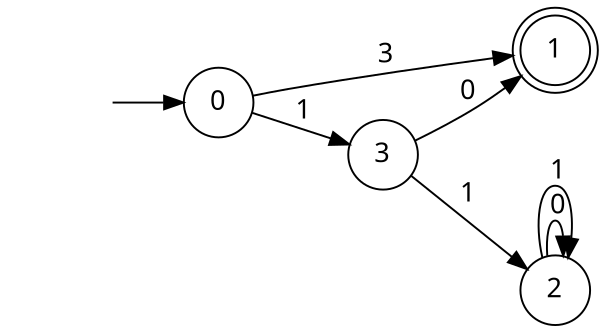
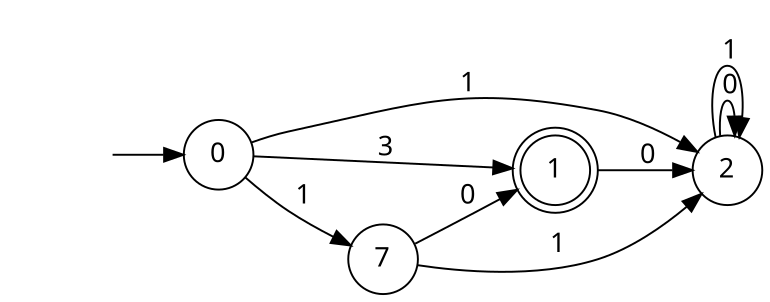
none -> (467, 99)
(383, 155) -> (383, 259)
none -> (635, 170)
